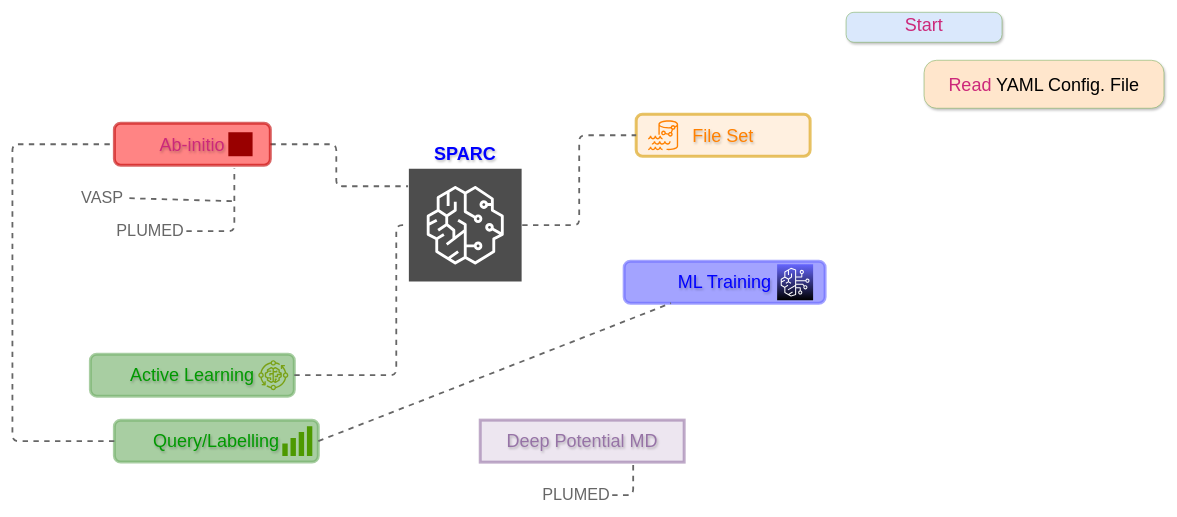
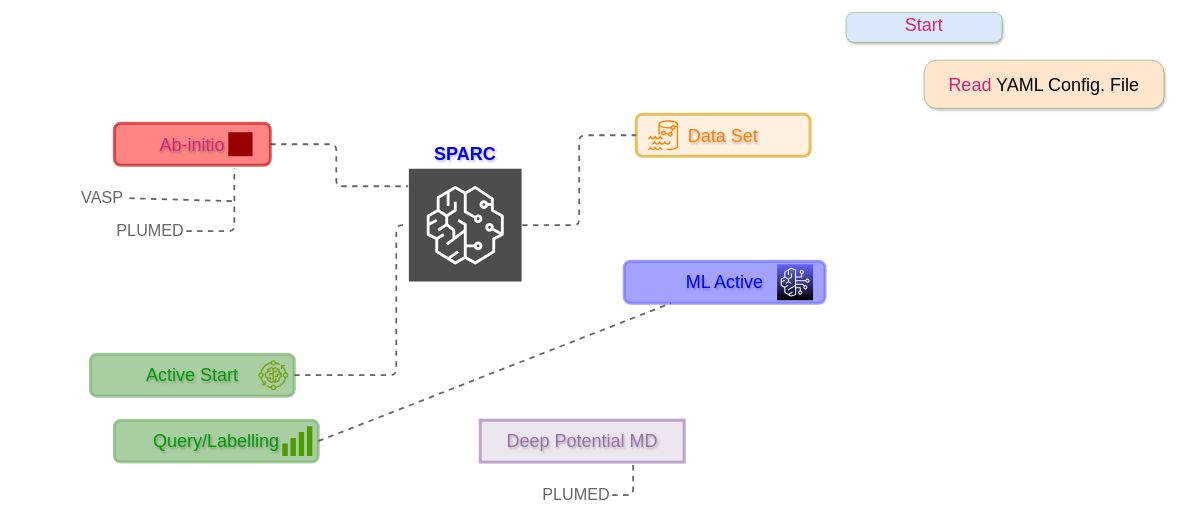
(723, 135) -> (723, 135)
(725, 282) -> (725, 282)
(12, 293) -> none
(192, 375) -> (192, 375)
